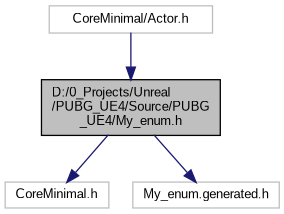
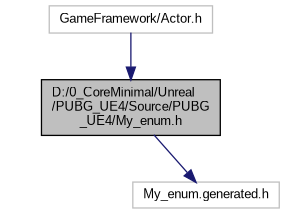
(131, 19) -> (131, 19)
(131, 108) -> (131, 108)
(57, 195) -> none
